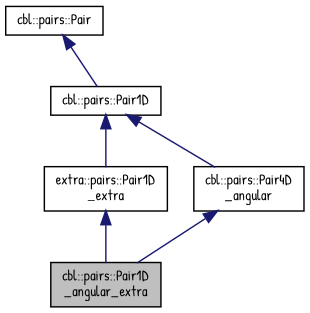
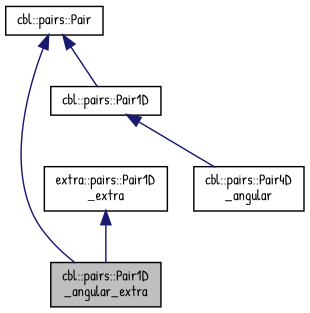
(106, 148) -> none
(171, 241) -> (22, 163)
